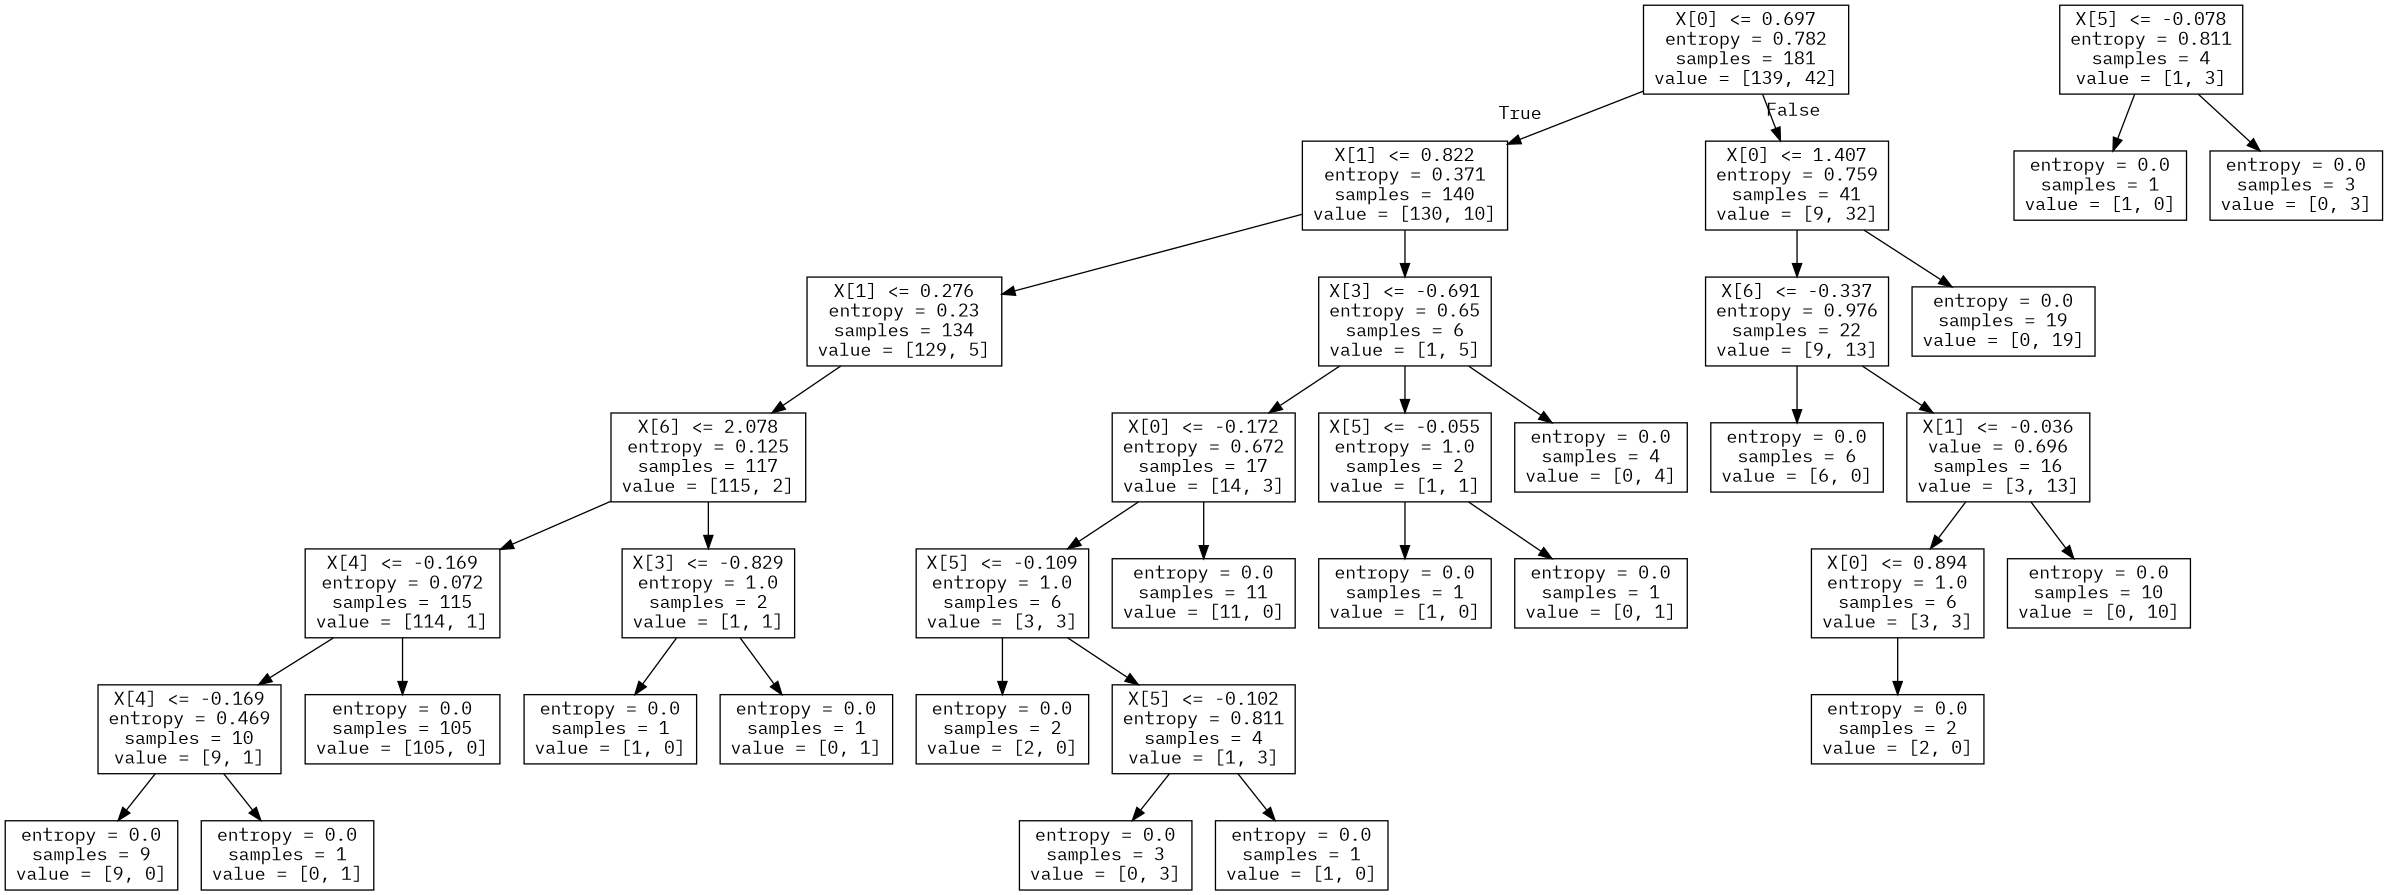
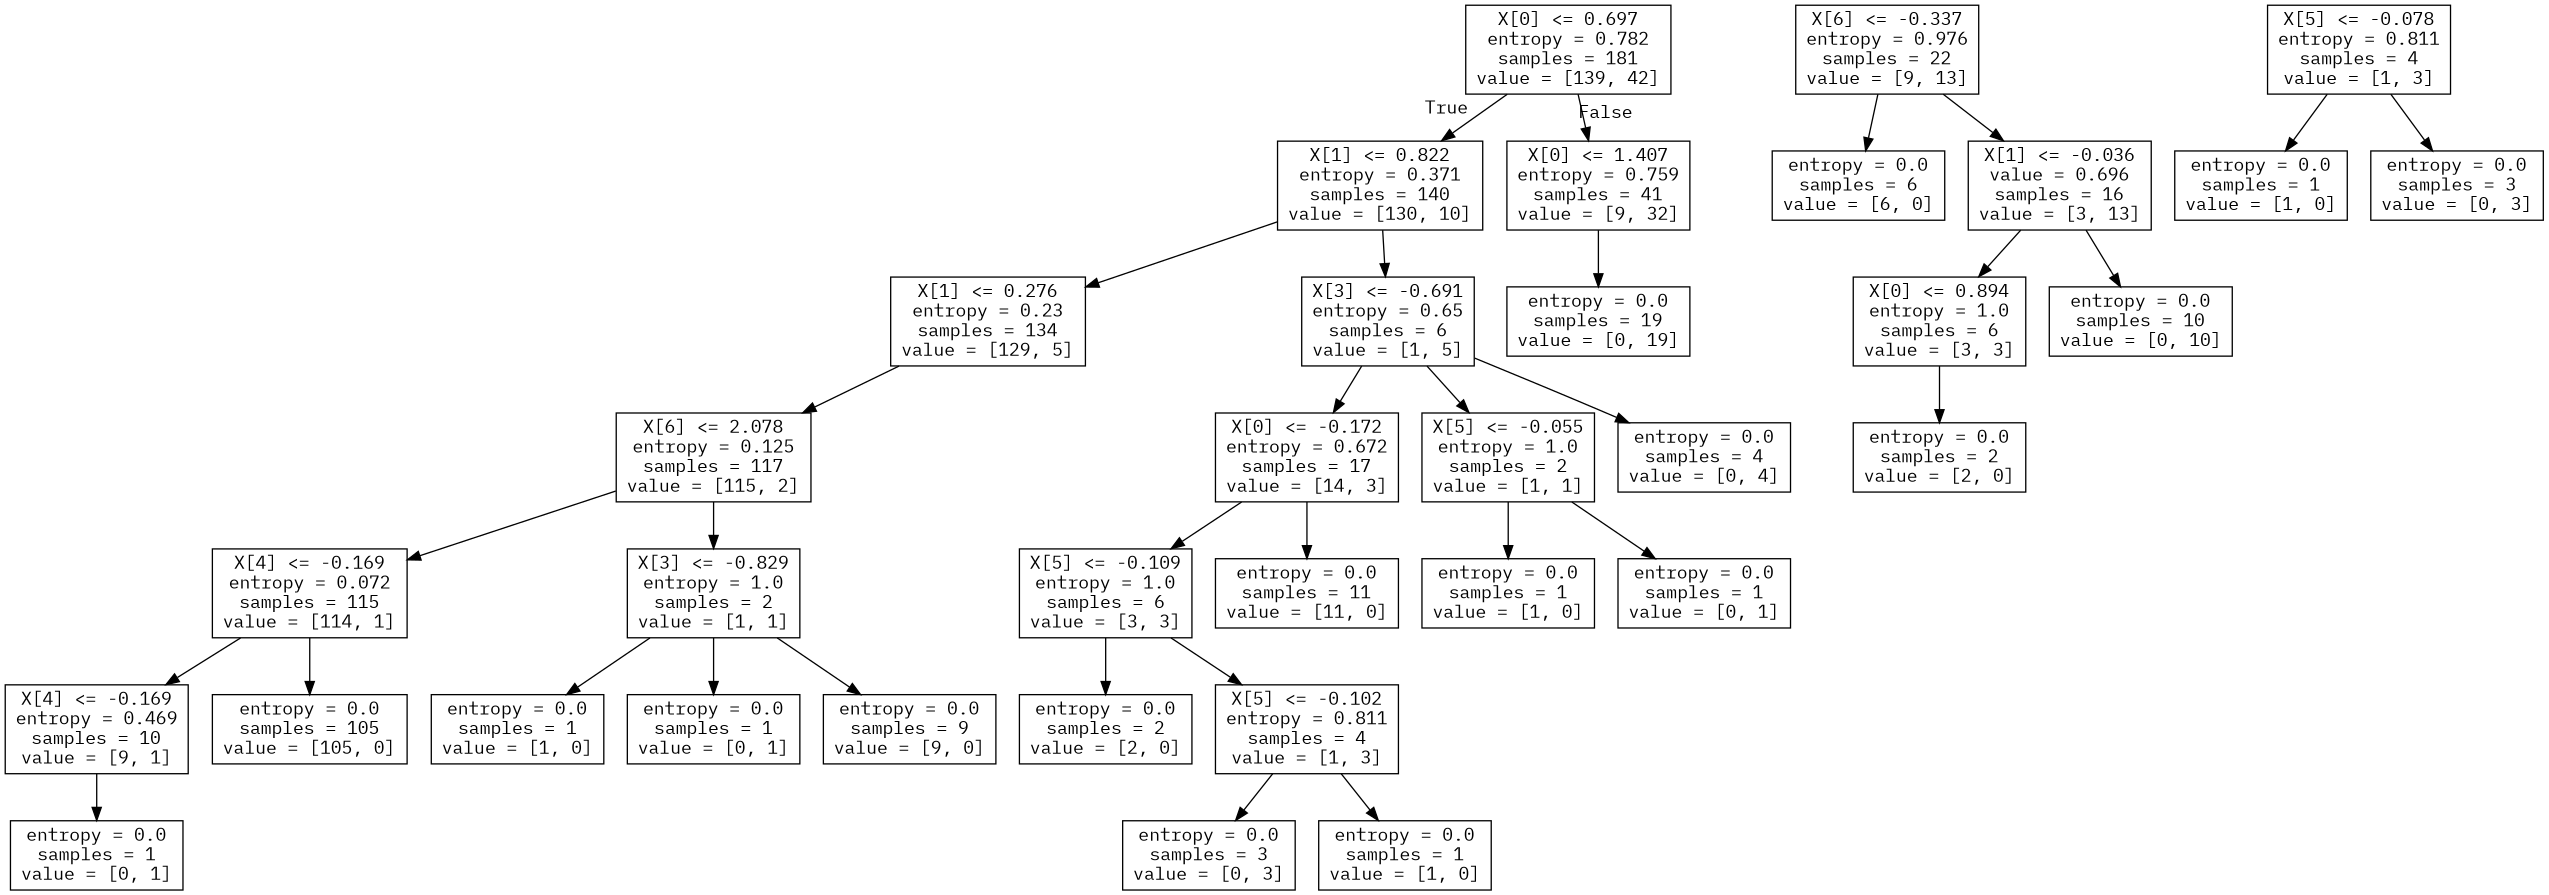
(1797, 247) -> none
(141, 792) -> (813, 663)
